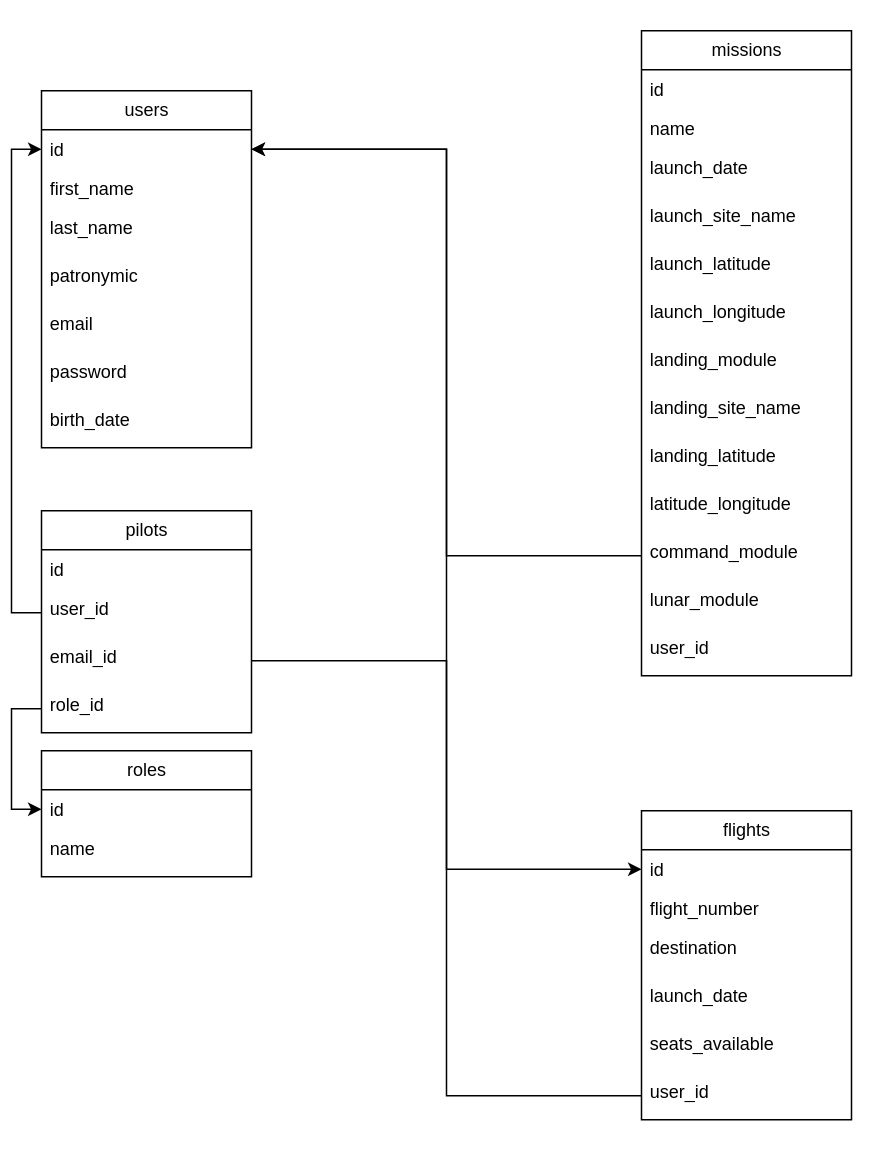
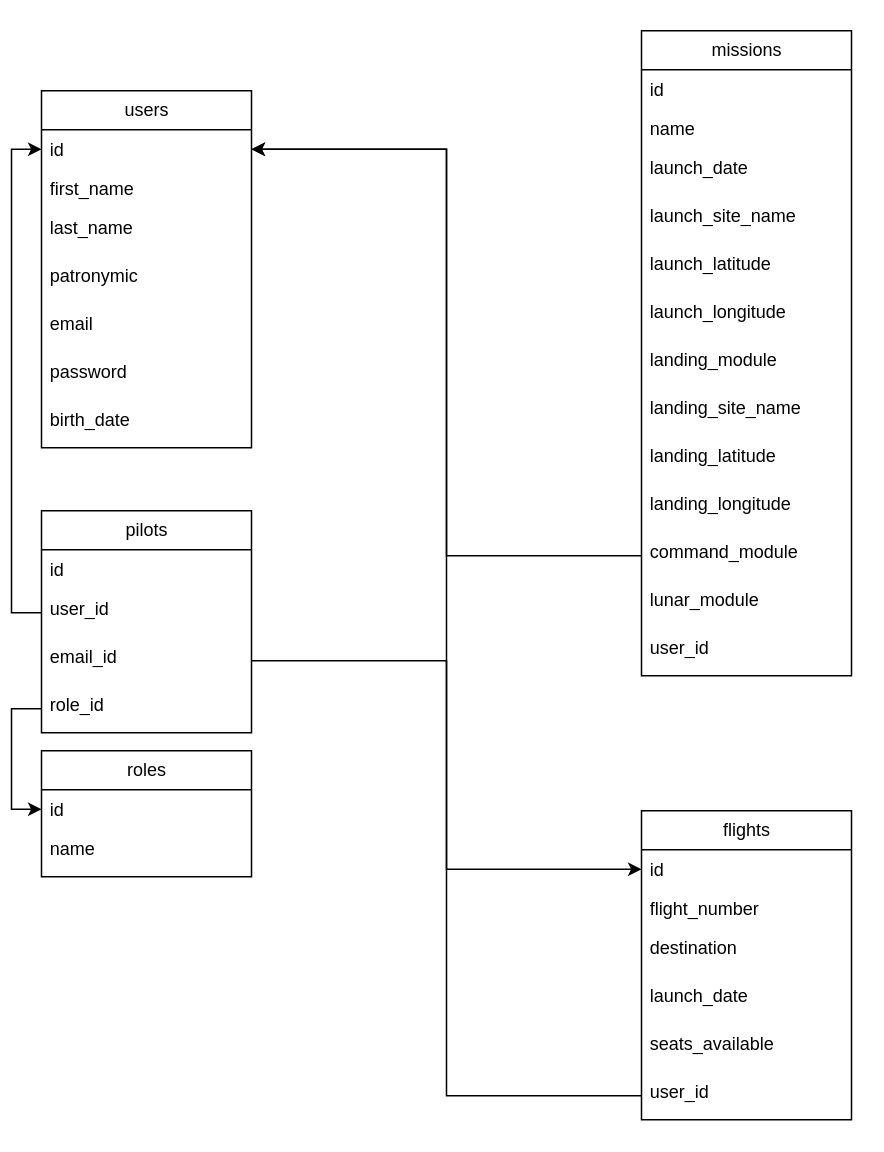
(732, 505) -> (727, 505)
